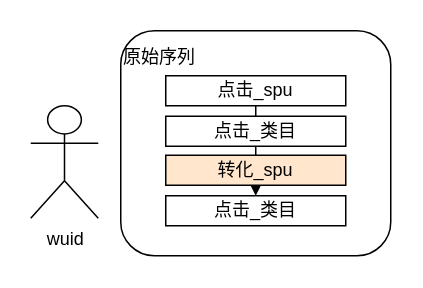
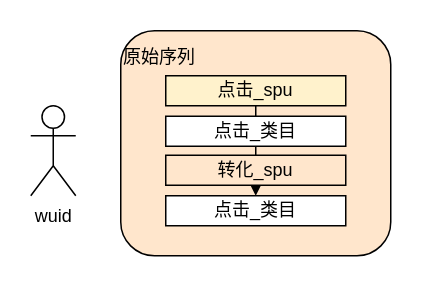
(256, 91) -> (256, 91)
(160, 143) -> (160, 143)
(65, 162) -> (53, 151)
